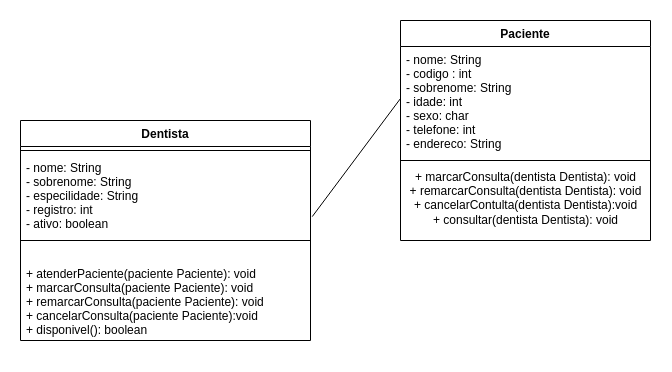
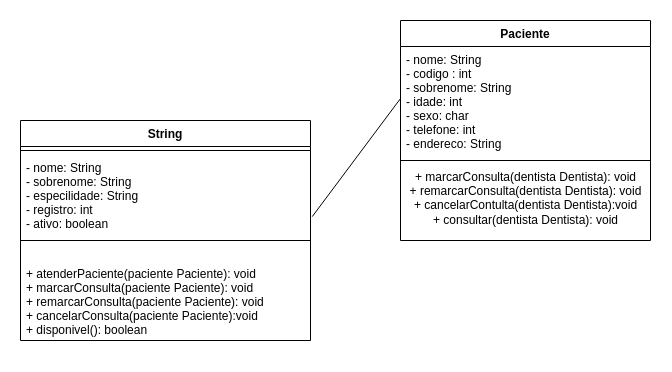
(165, 134) -> (165, 134)
